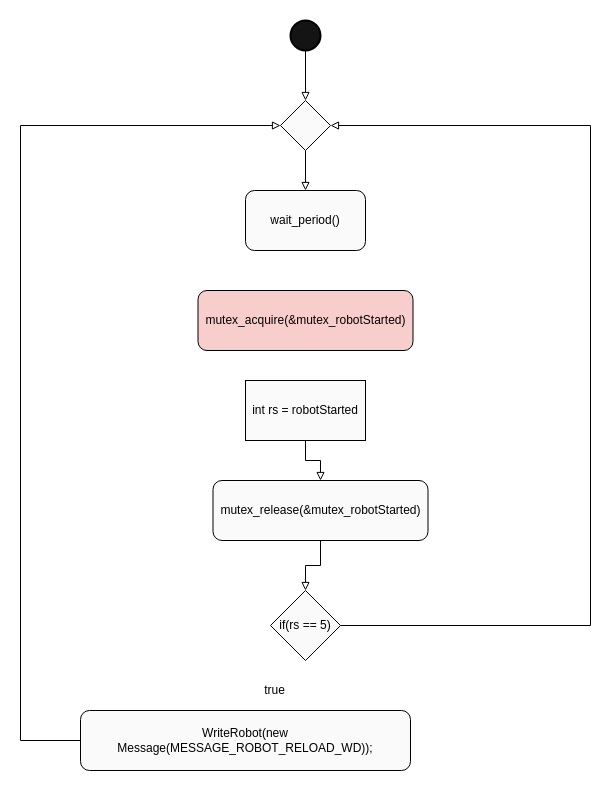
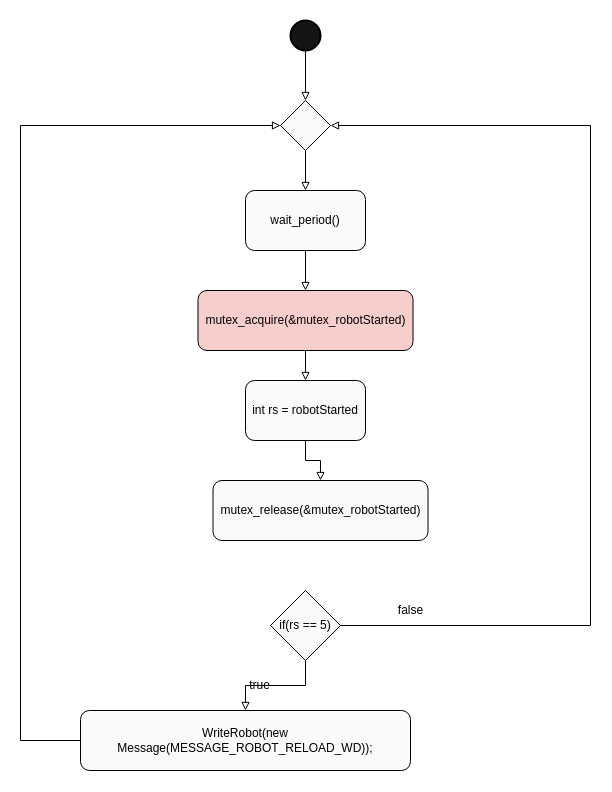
none -> (306, 266)
none -> (306, 371)
(306, 411) -> (306, 411)
(318, 566) -> none
none -> (411, 611)
none -> (281, 686)
(275, 691) -> (260, 686)
